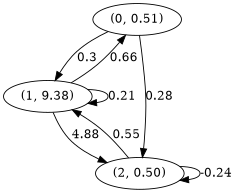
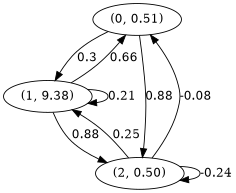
(159, 96) -> (159, 96)
none -> (180, 100)
(86, 135) -> (86, 135)
(127, 135) -> (127, 135)
